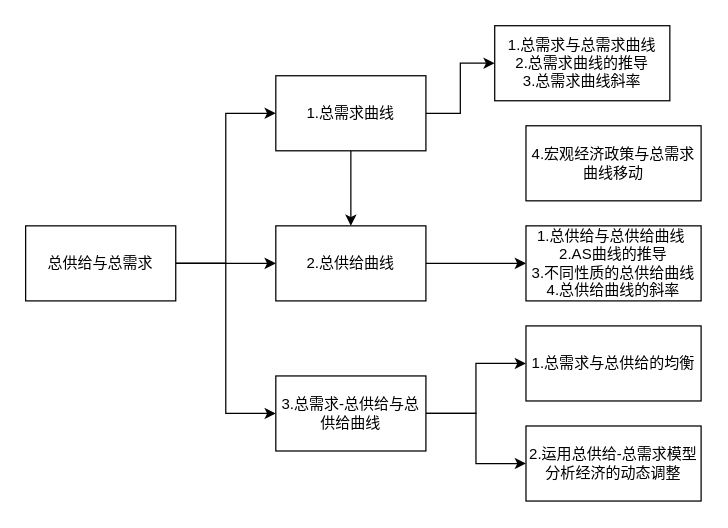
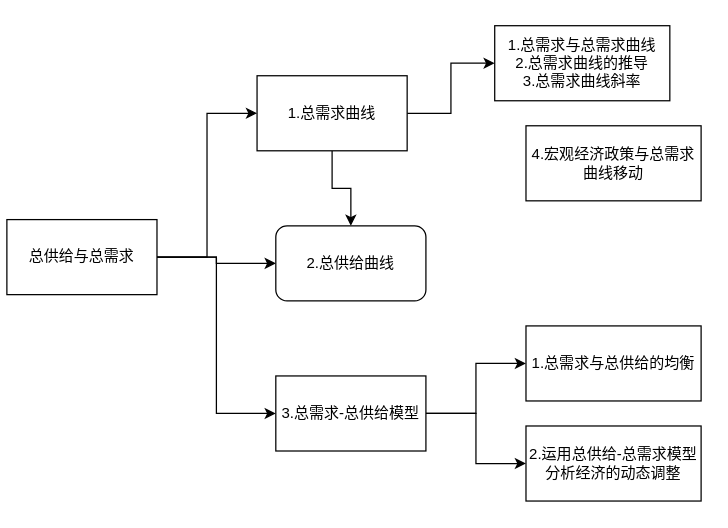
(351, 113) -> (332, 113)
(101, 263) -> (82, 257)
(351, 263) -> (351, 263)
(472, 263) -> none
(613, 263) -> none
(351, 413) -> (351, 413)
